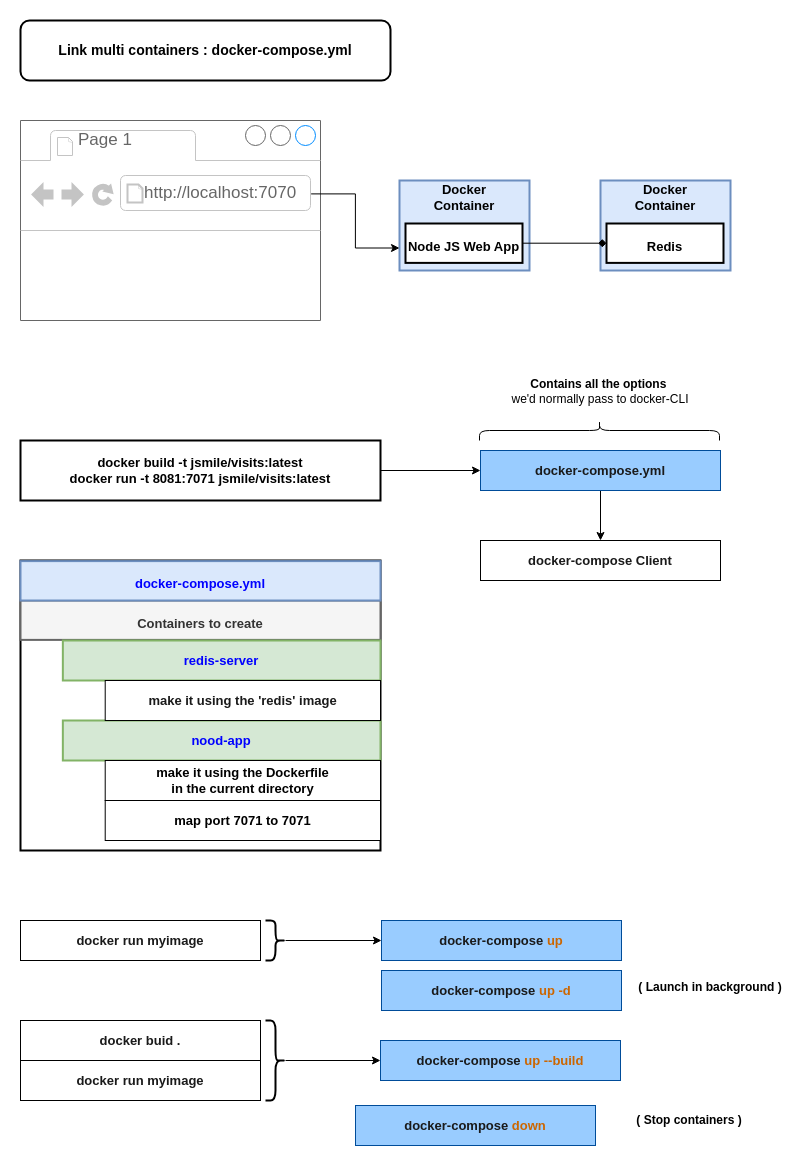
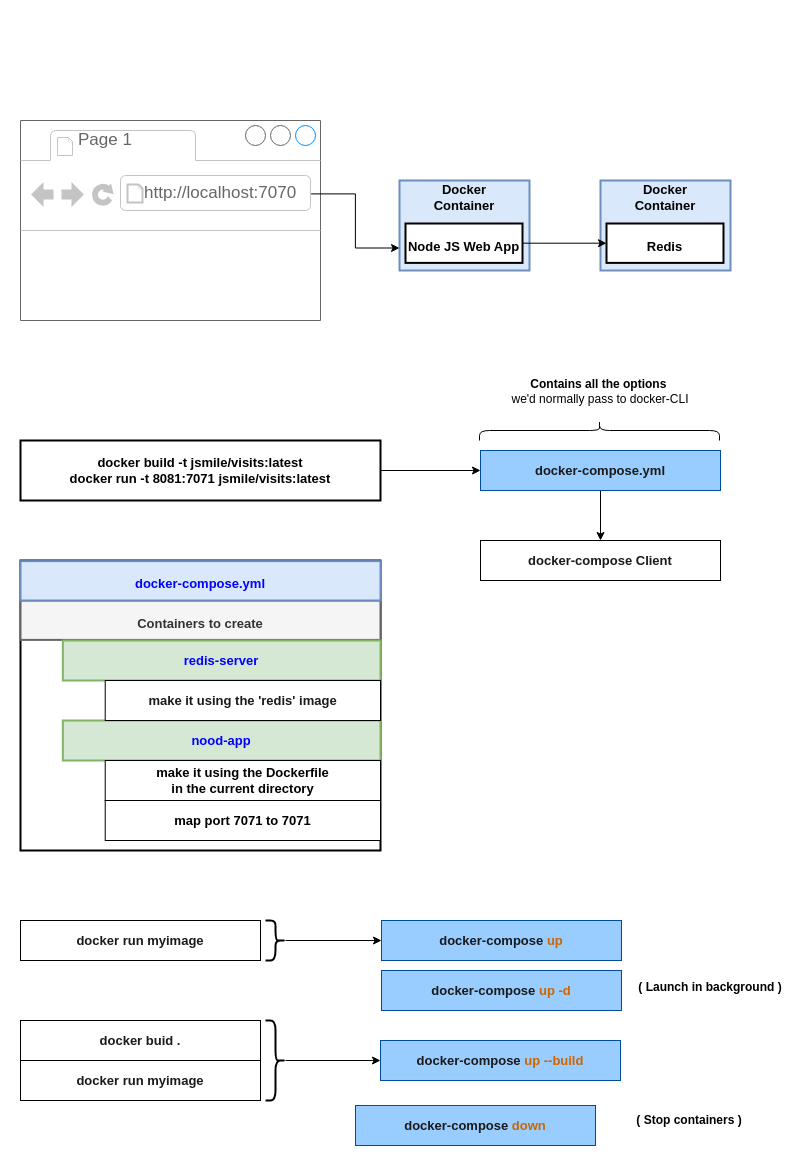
(206, 51) -> none
(597, 243) -> (598, 243)
